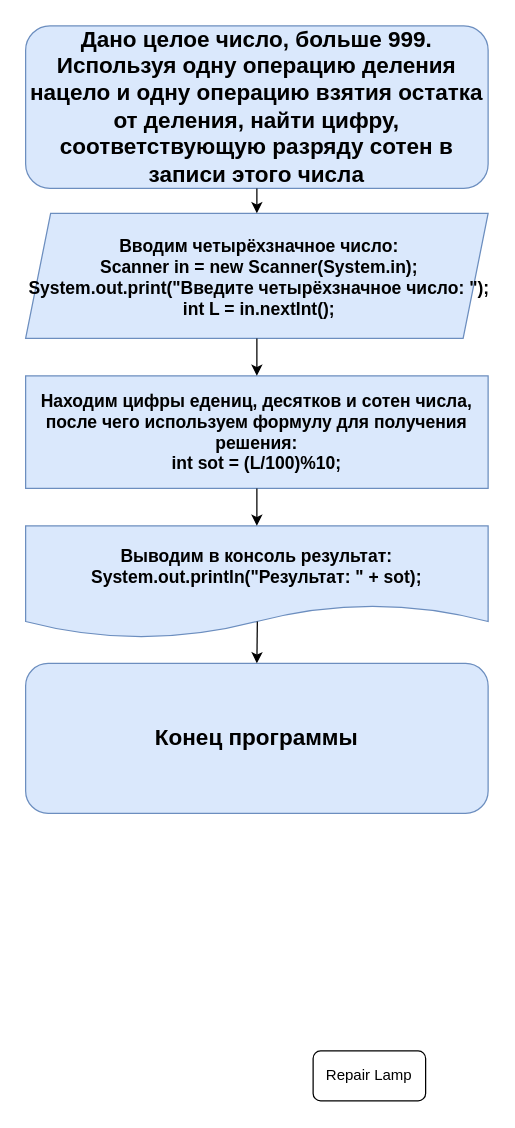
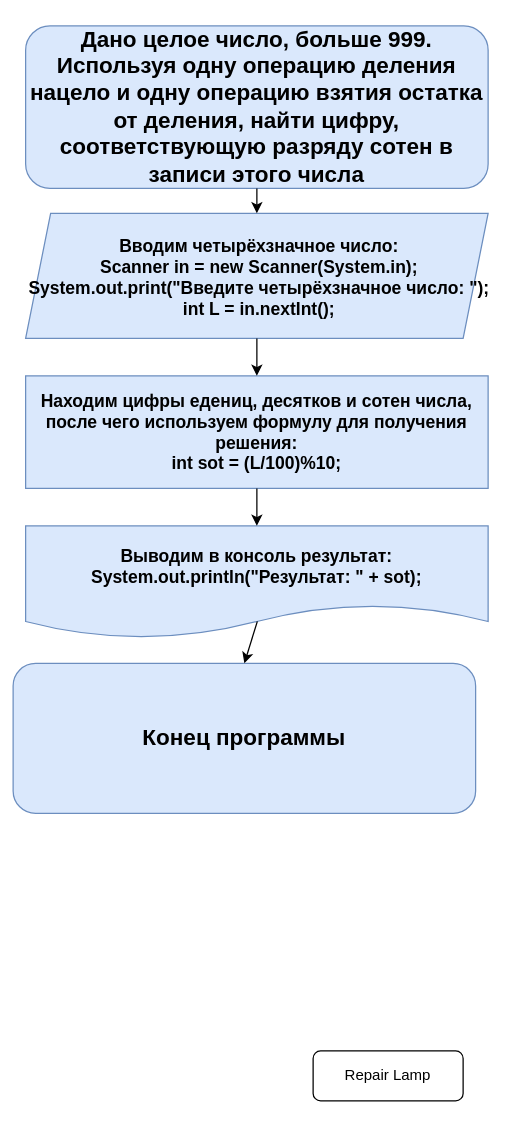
(257, 738) -> (244, 738)
(369, 1076) -> (388, 1076)
